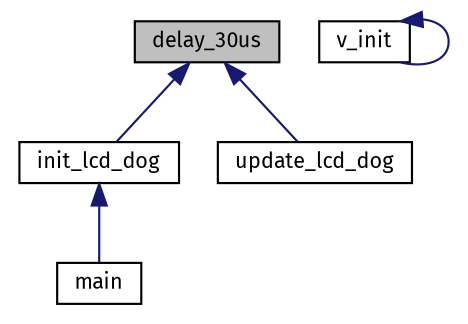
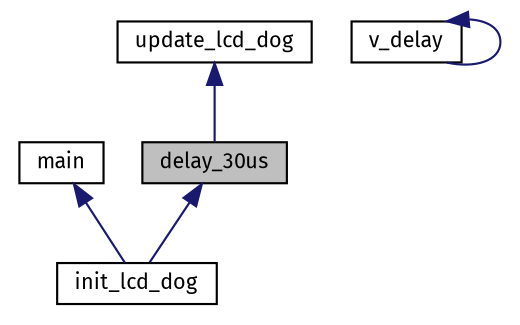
(365, 42) -> (407, 42)
(269, 110) -> (215, 114)
(99, 234) -> (105, 233)
